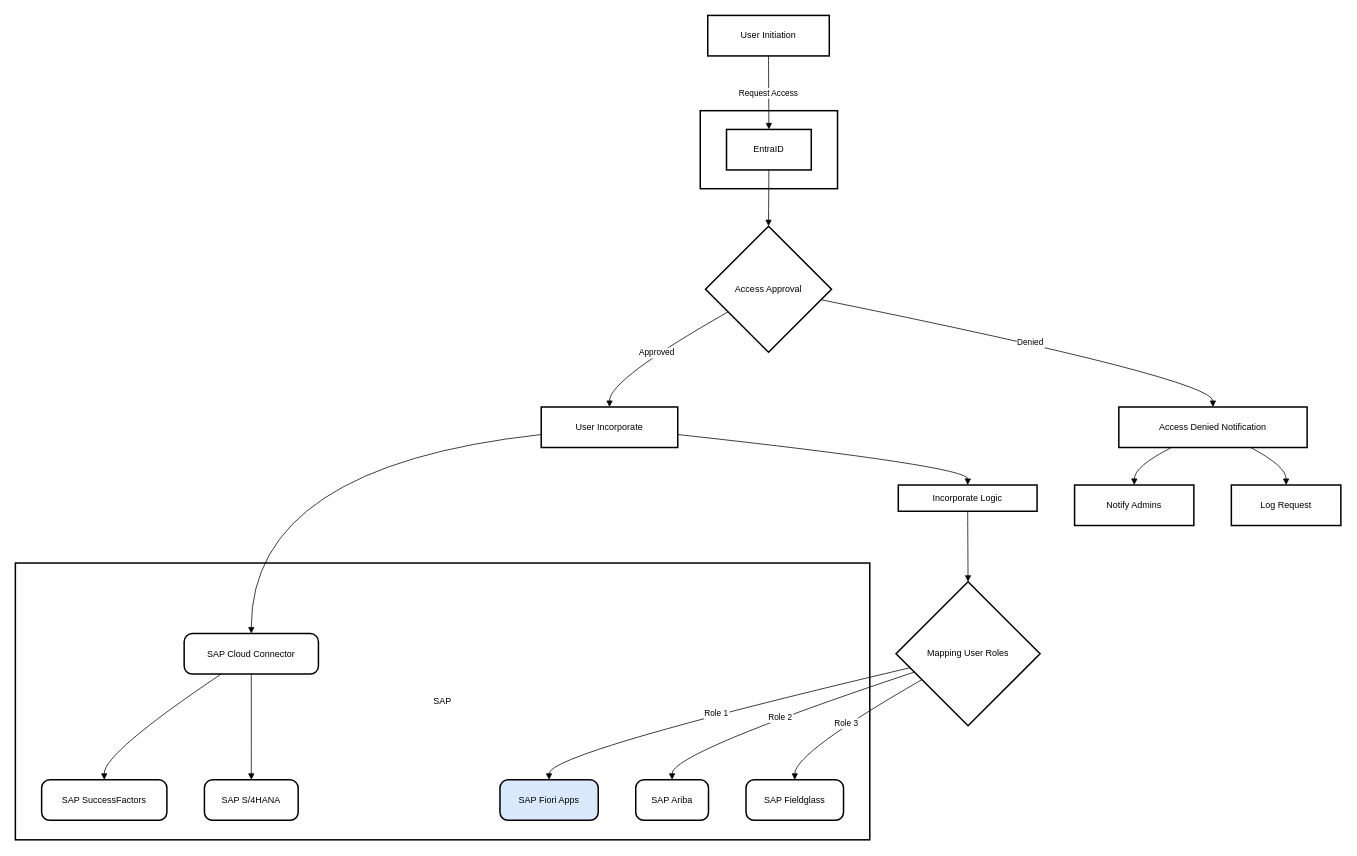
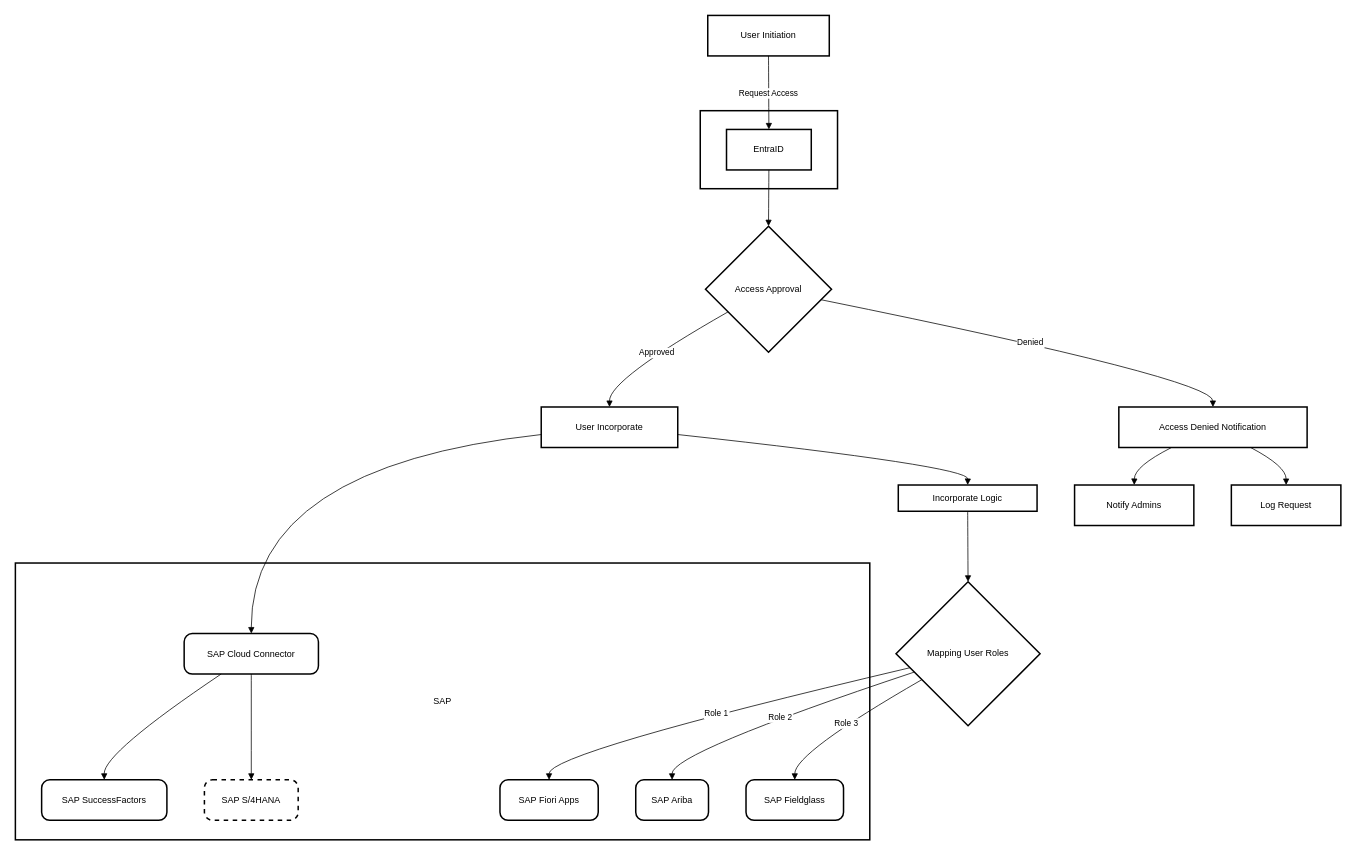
(251, 800) -> (251, 800)
(549, 800) -> (549, 800)
